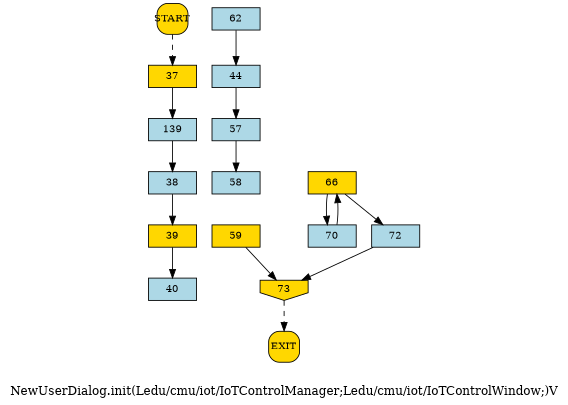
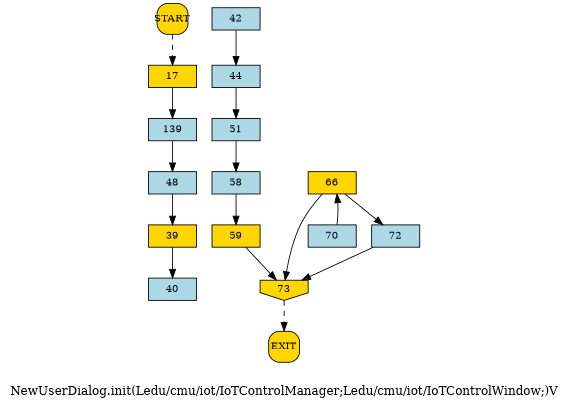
(236, 19) -> (236, 19)
(173, 76) -> (173, 76)
(236, 130) -> (236, 130)
(173, 183) -> (173, 183)
none -> (236, 205)
(326, 205) -> (298, 230)
